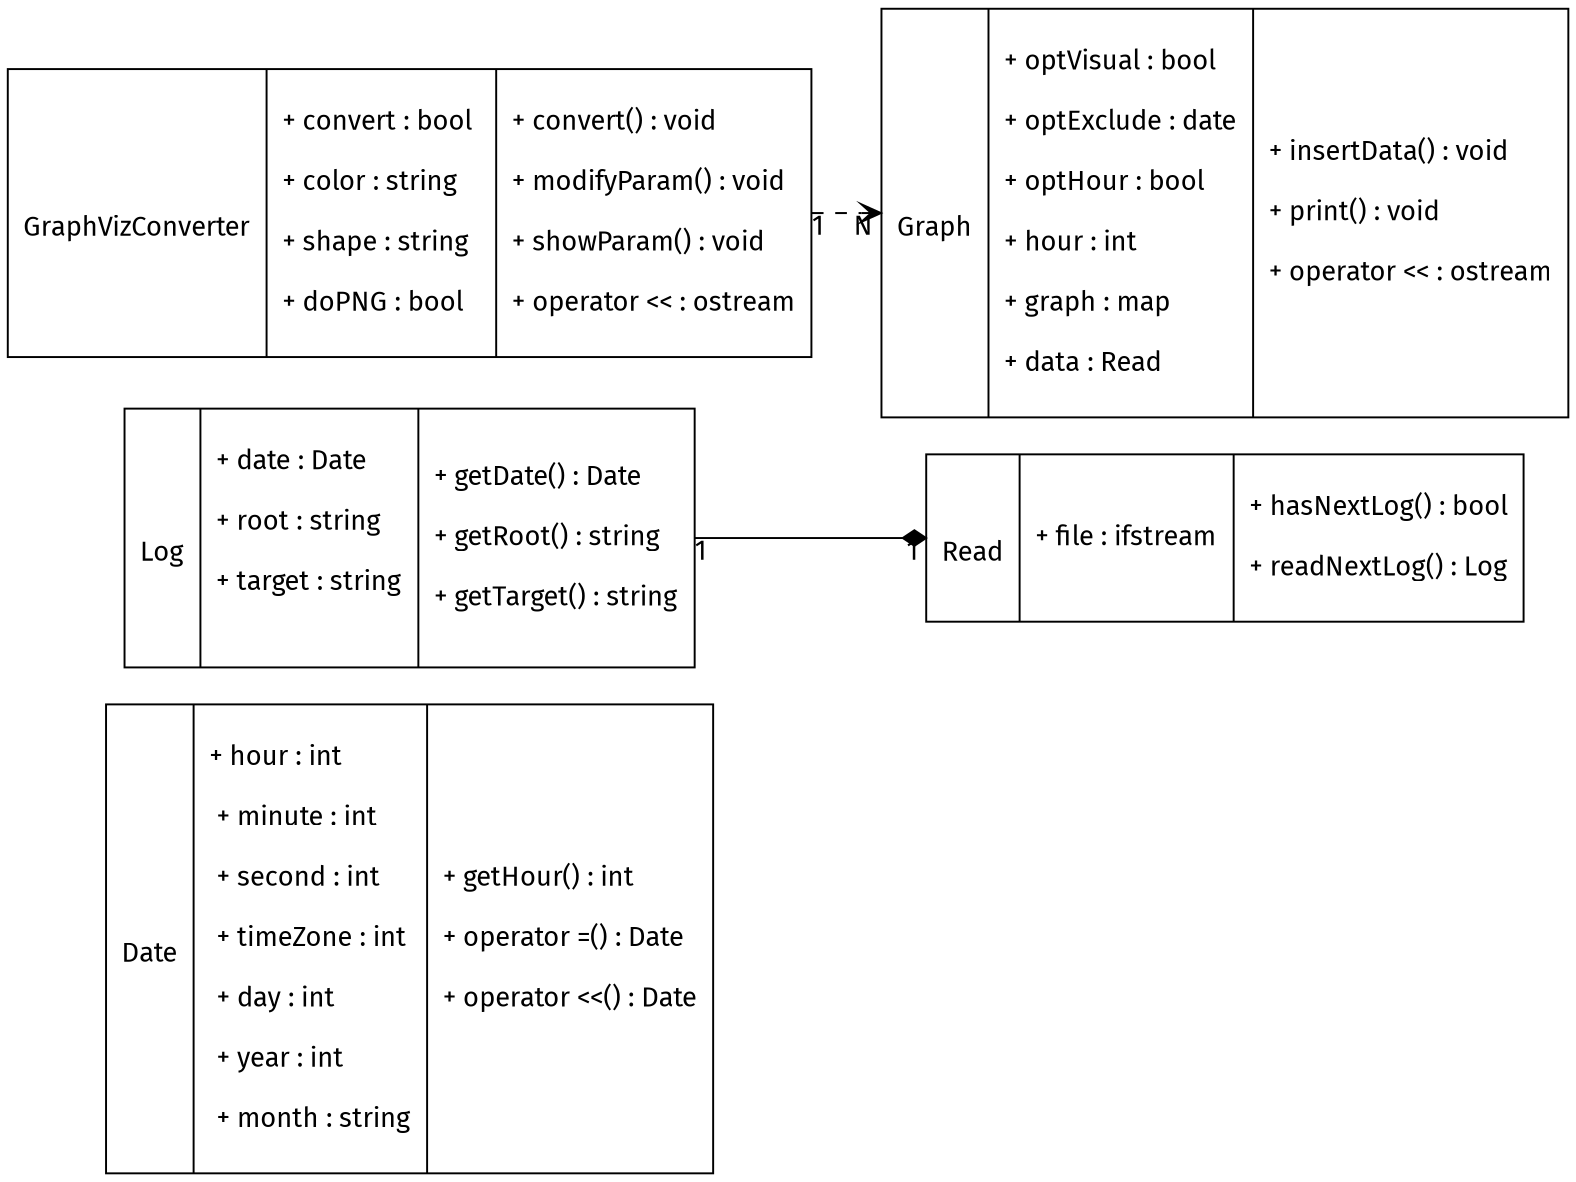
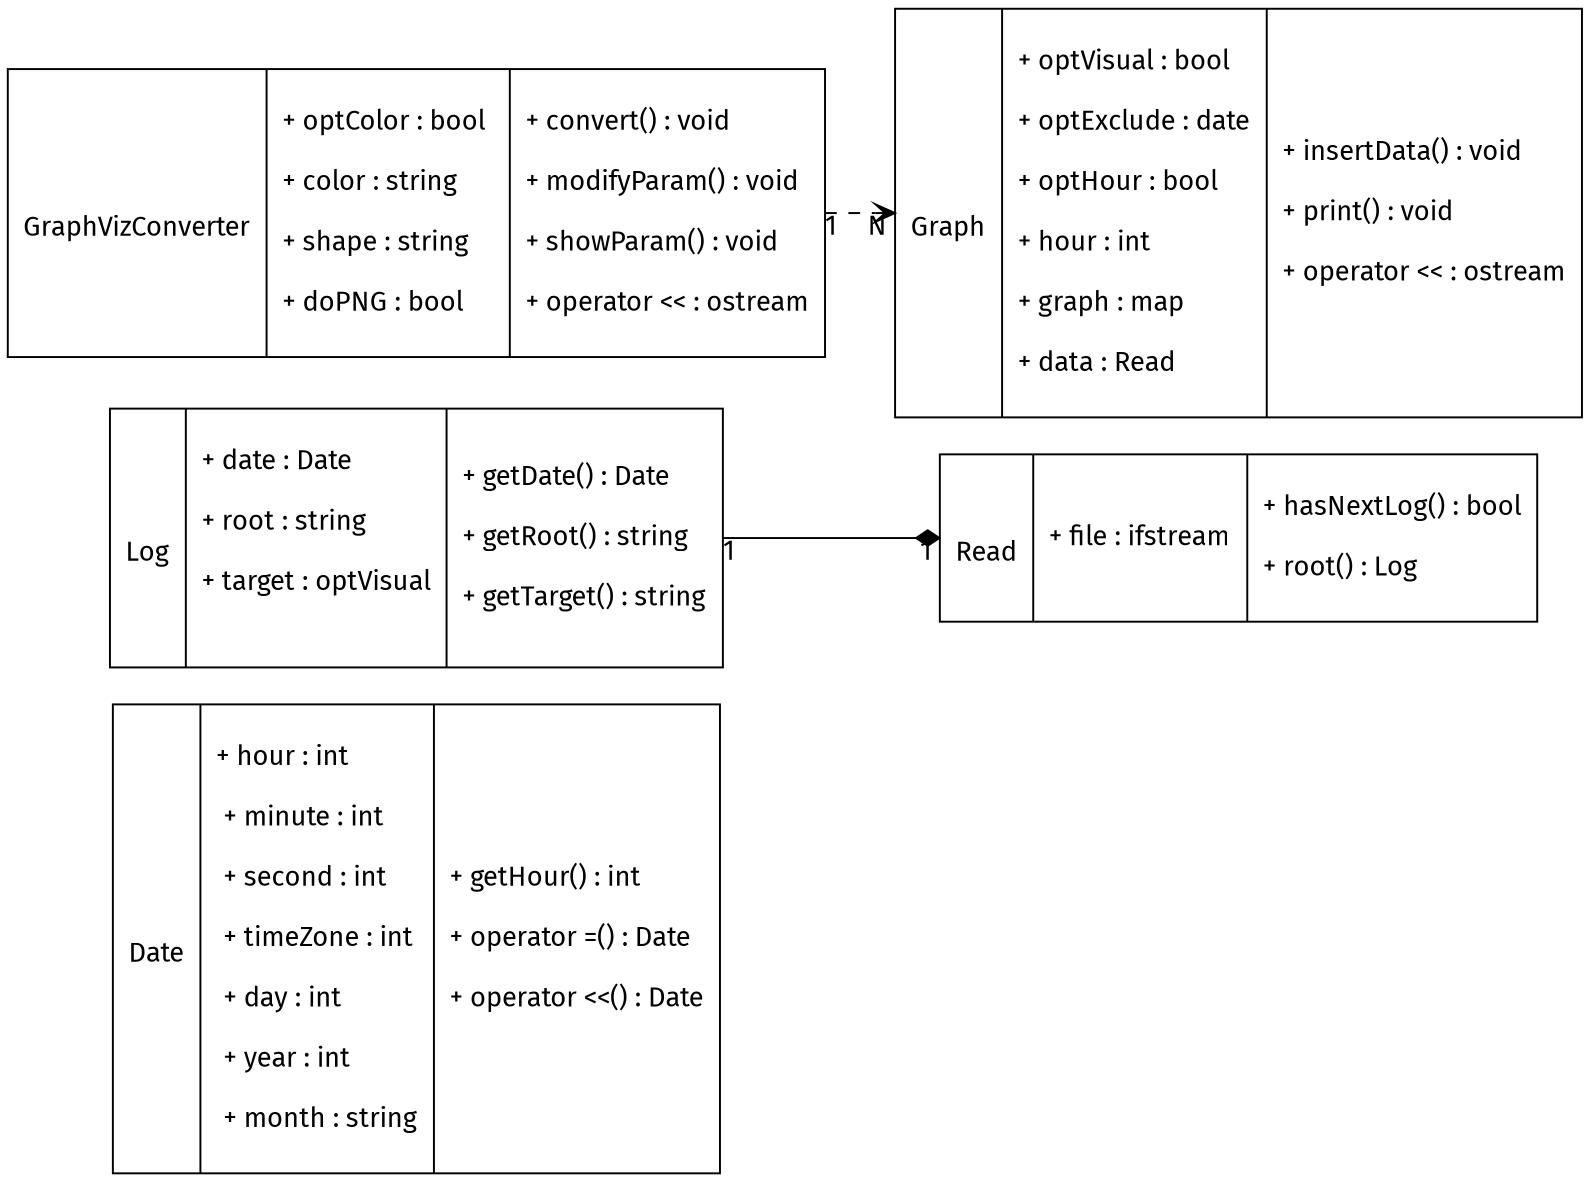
(381, 122) -> (388, 122)
(1379, 567) -> (1341, 567)
(309, 582) -> (316, 582)
